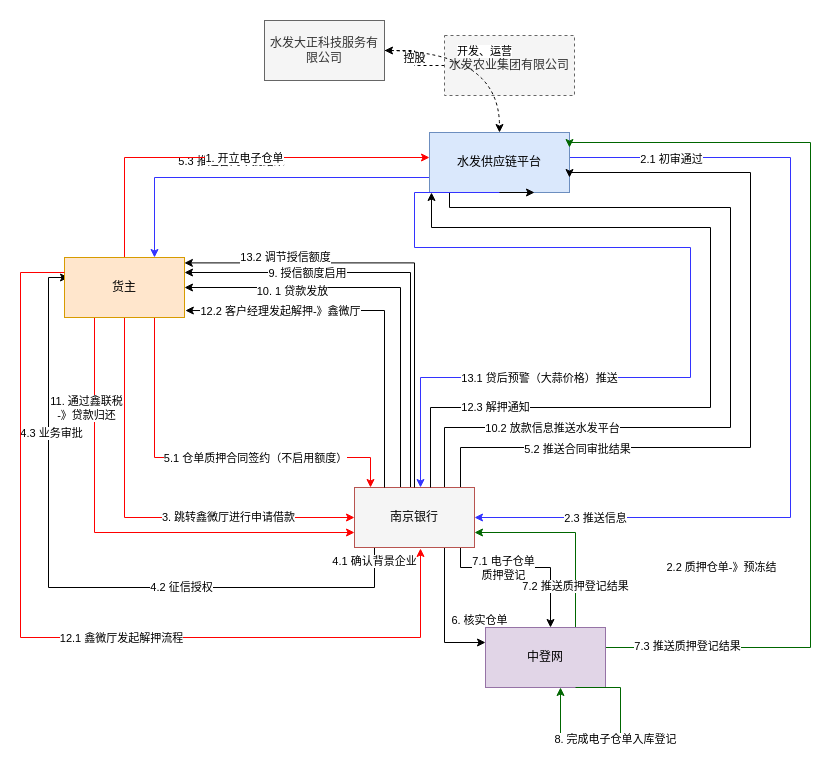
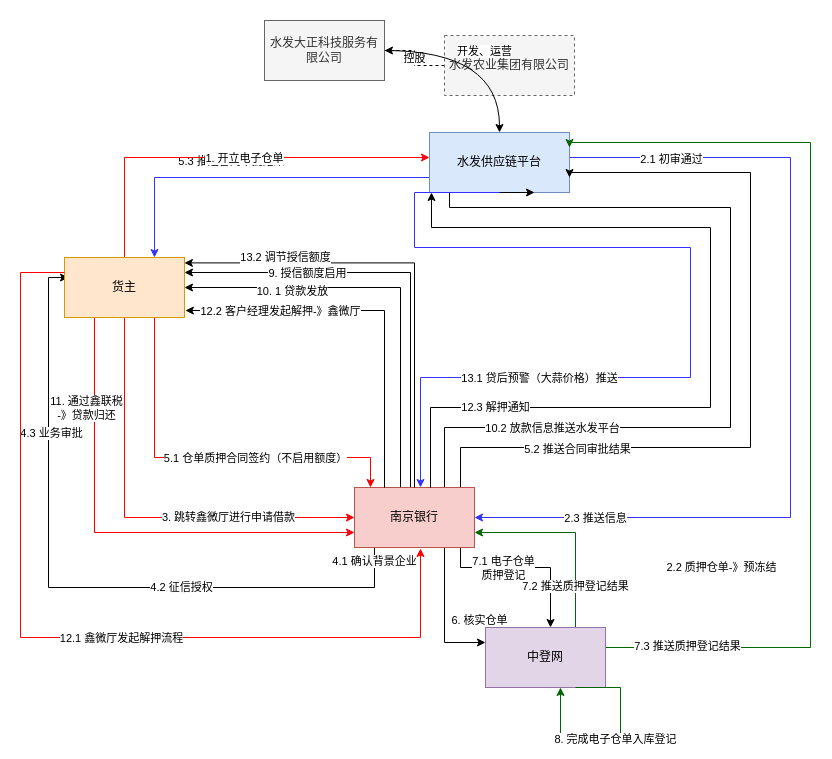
(472, 70) -> (472, 70)
(415, 518) -> (415, 518)
